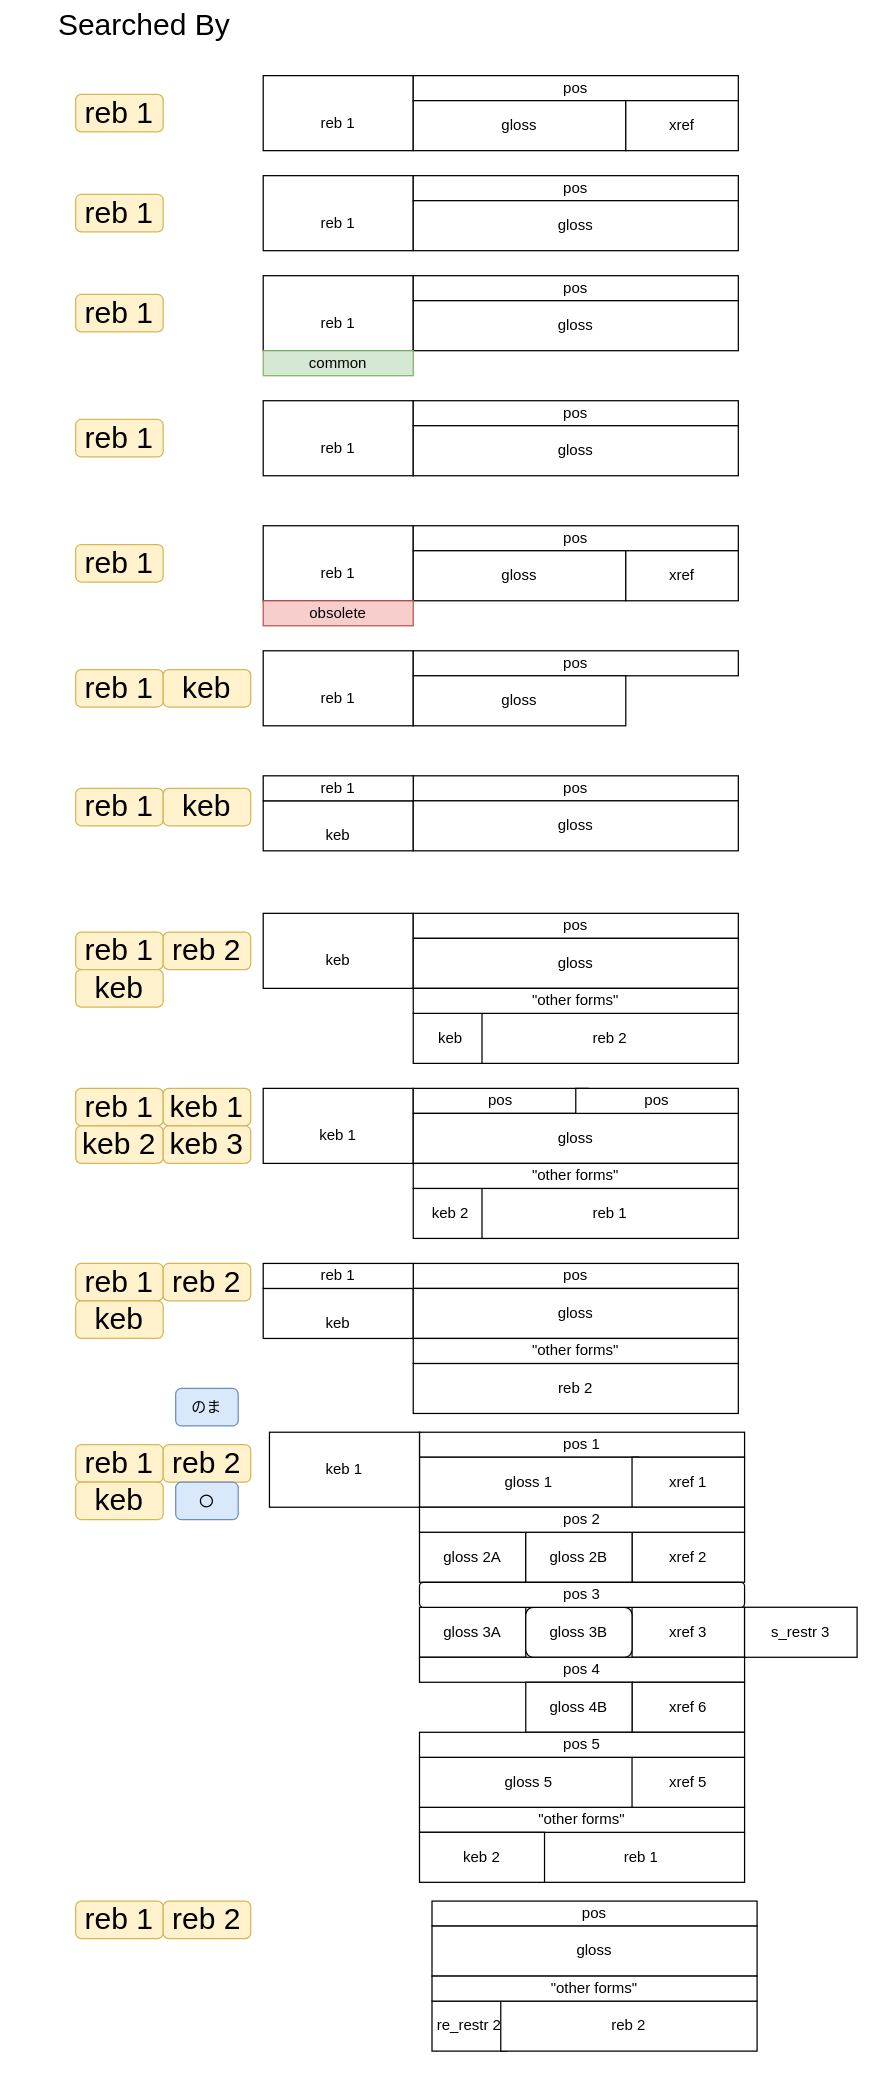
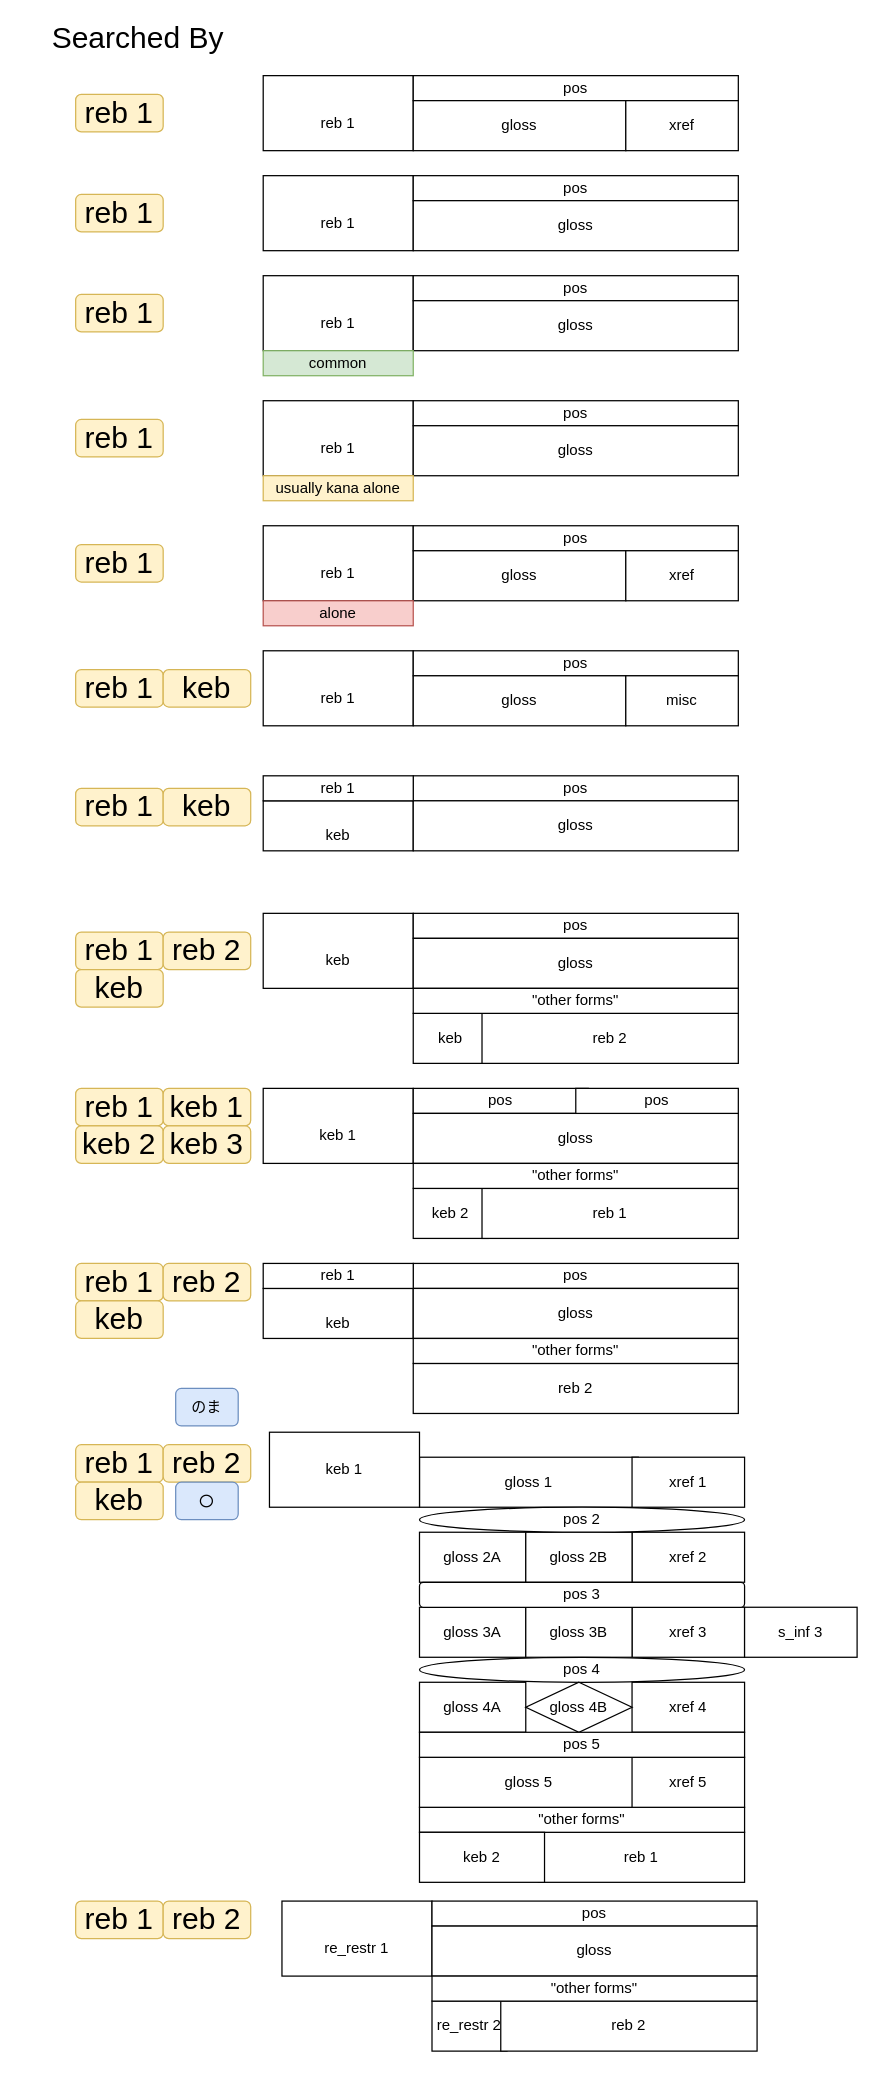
(144, 26) -> (138, 38)
none -> (338, 488)
(338, 613) -> (338, 613)
none -> (682, 701)
(582, 1444) -> none
(582, 1519) -> (582, 1519)
(579, 1632) -> (579, 1632)
(801, 1632) -> (801, 1632)
(582, 1669) -> (582, 1669)
none -> (473, 1707)
(579, 1707) -> (579, 1707)
(688, 1707) -> (688, 1707)
none -> (357, 1938)
